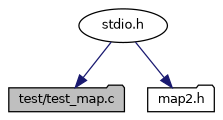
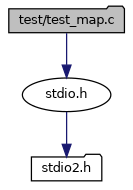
(97, 60) -> (67, 49)
(181, 100) -> (67, 169)
